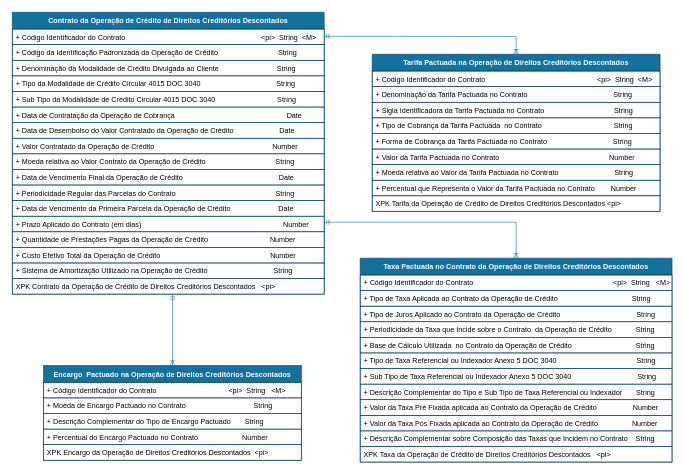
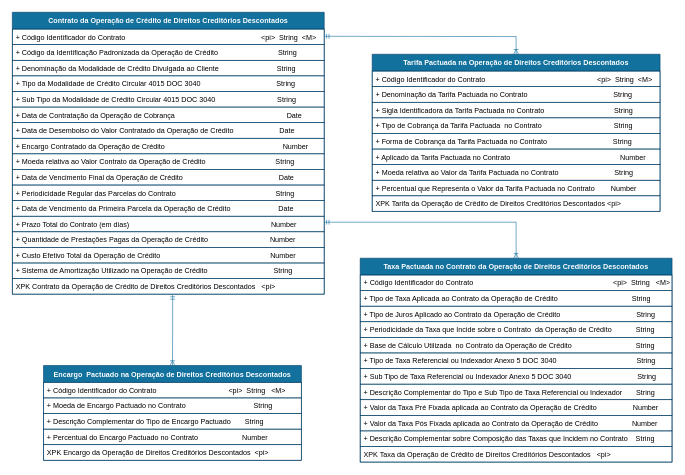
(195, 146) -> (200, 146)
(542, 157) -> (548, 157)
(206, 224) -> (201, 224)
